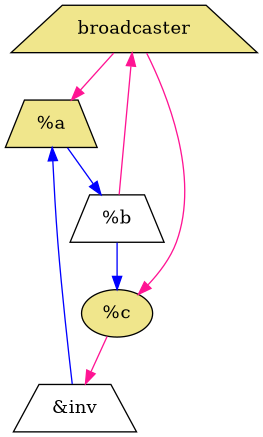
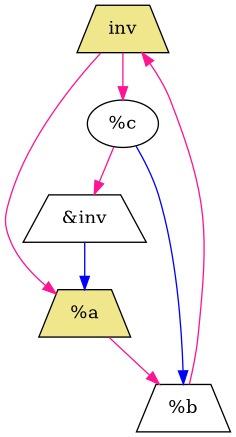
(134, 29) -> (123, 29)
(80, 166) -> (129, 356)
(117, 260) -> (172, 256)
(117, 313) -> (123, 124)
